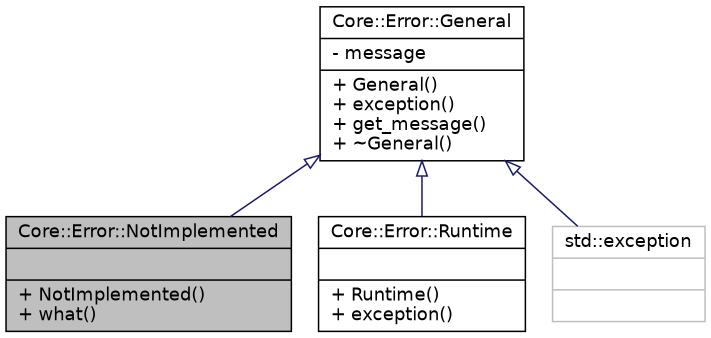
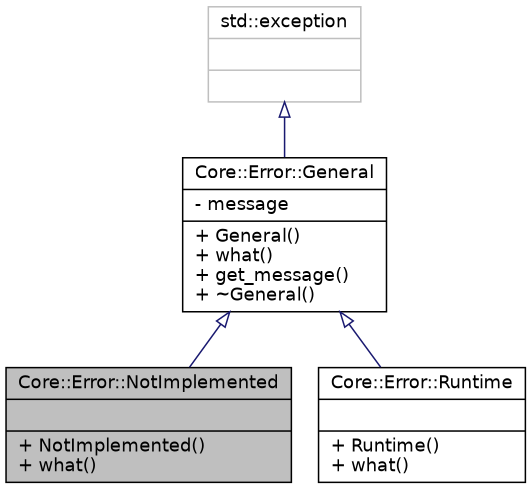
(394, 105) -> (234, 256)
(547, 199) -> (285, 137)
(393, 315) -> (370, 466)
